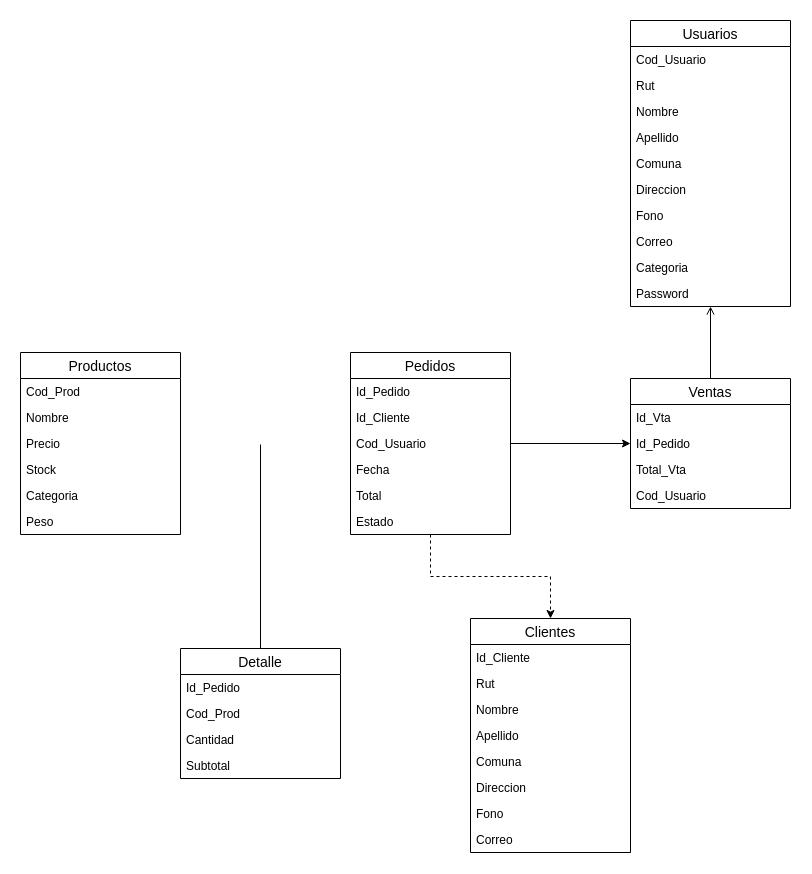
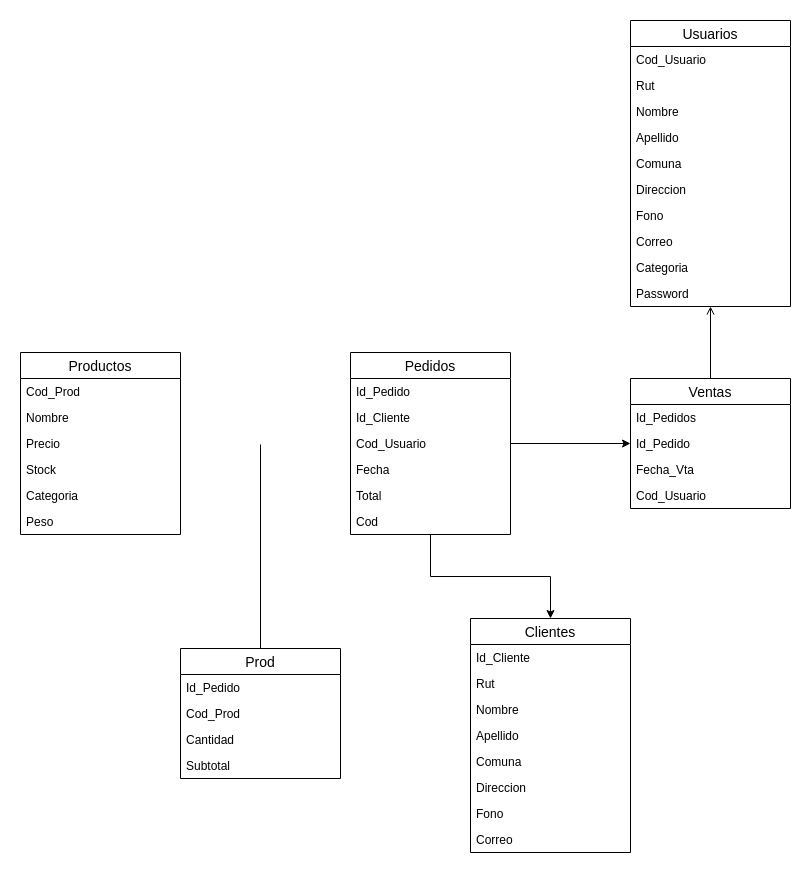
(656, 418) -> (668, 418)
(665, 470) -> (666, 470)
(376, 522) -> (366, 522)
(488, 577) -> (488, 577)
(260, 662) -> (260, 662)
